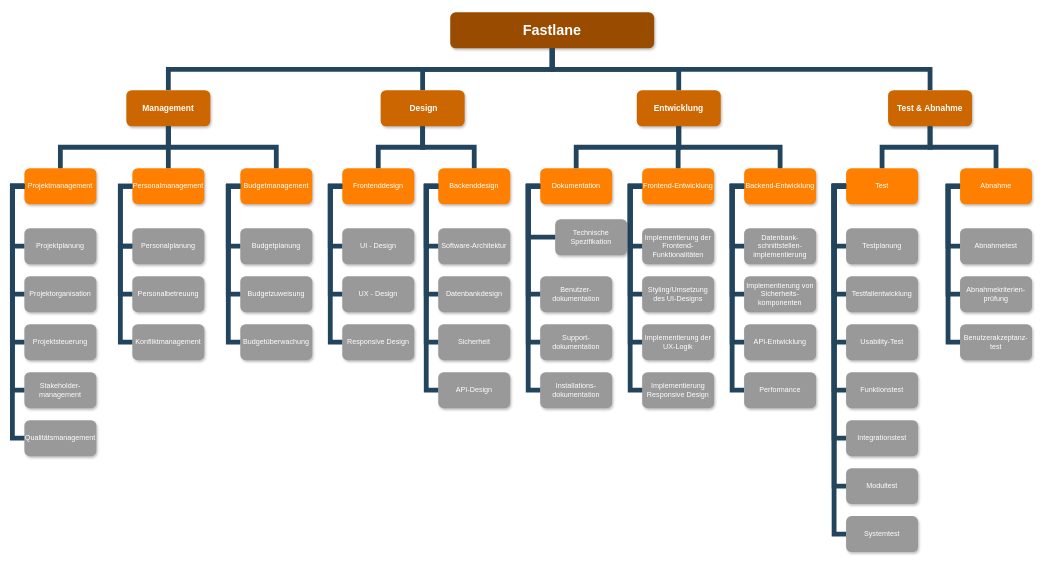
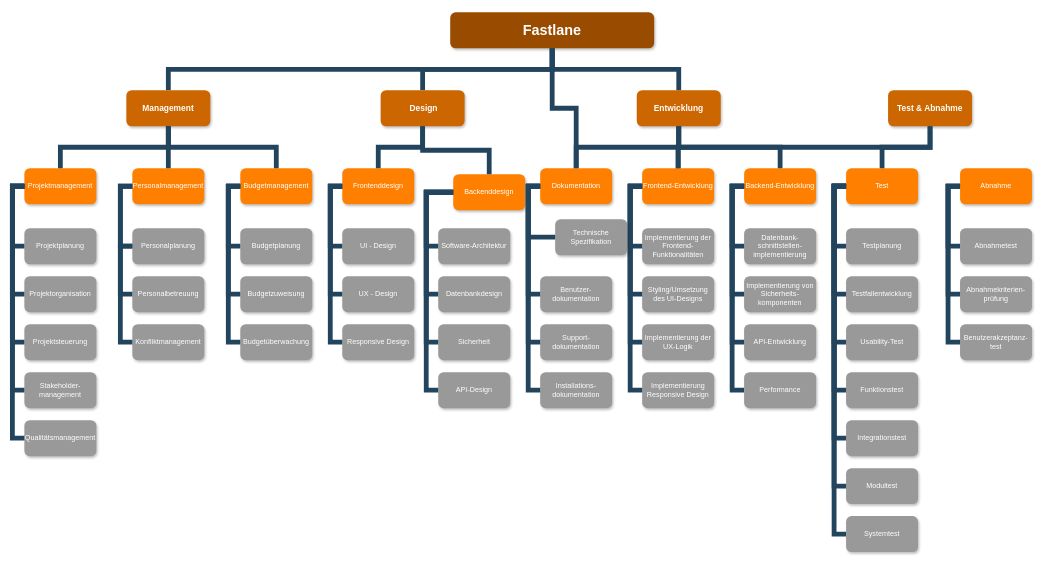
(815, 69) -> (564, 108)
(974, 147) -> (831, 147)
(474, 186) -> (489, 192)
